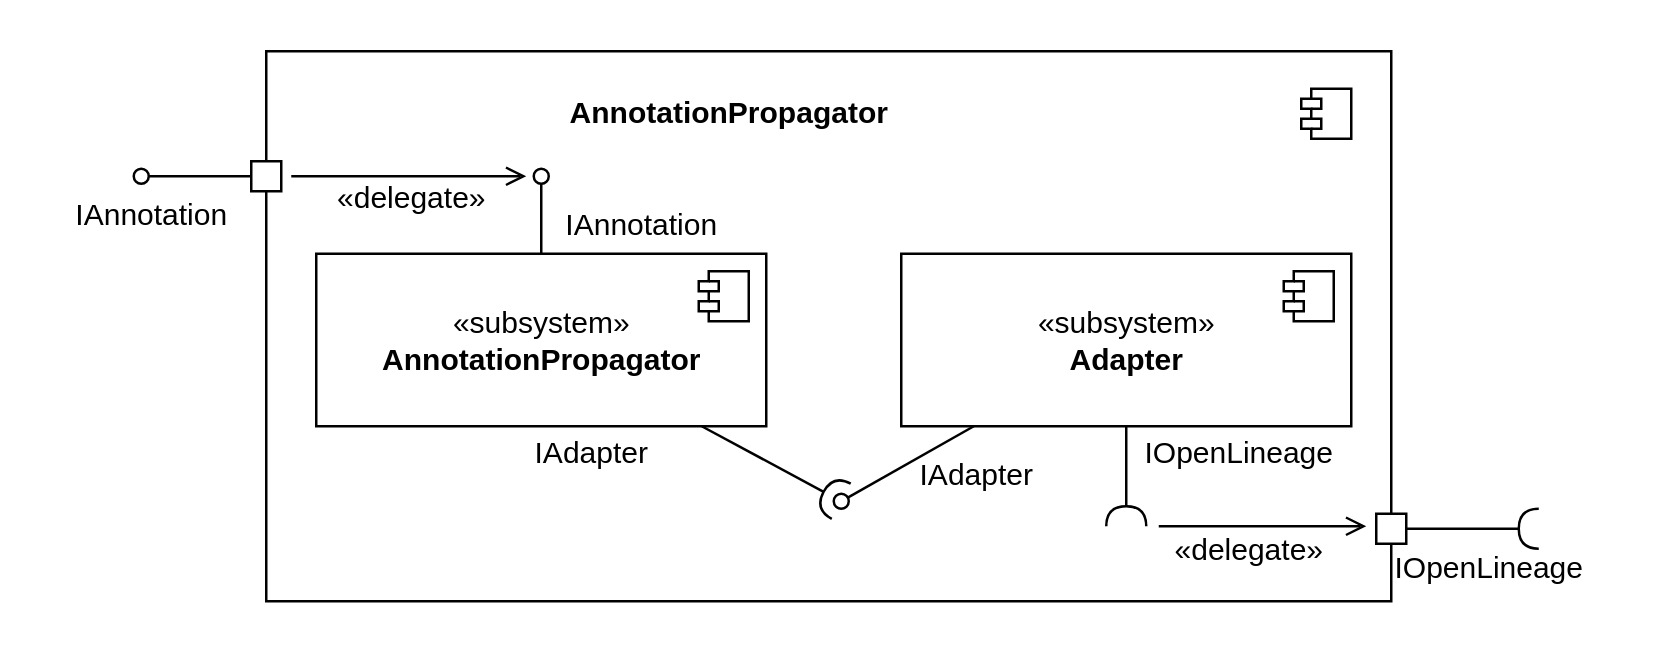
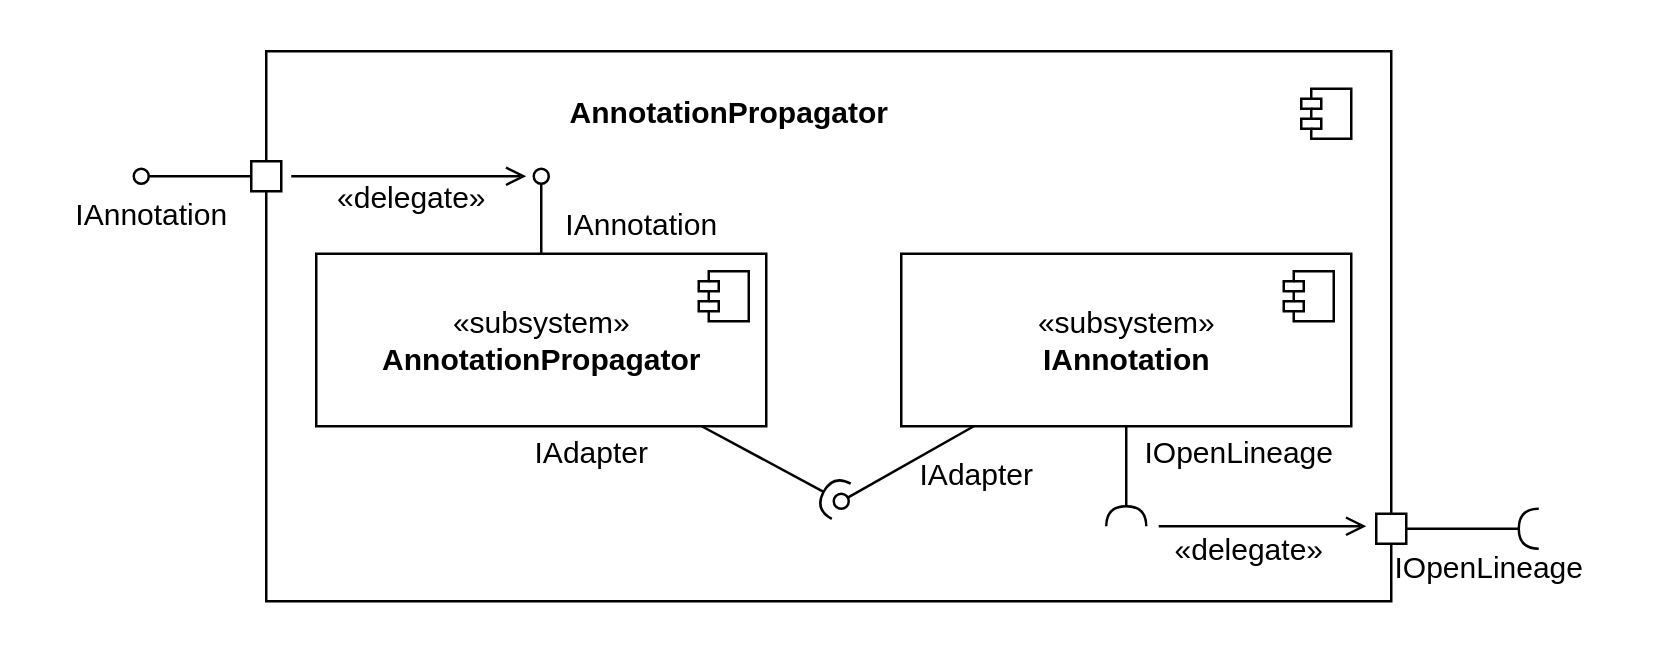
(1128, 341) -> (1128, 341)
